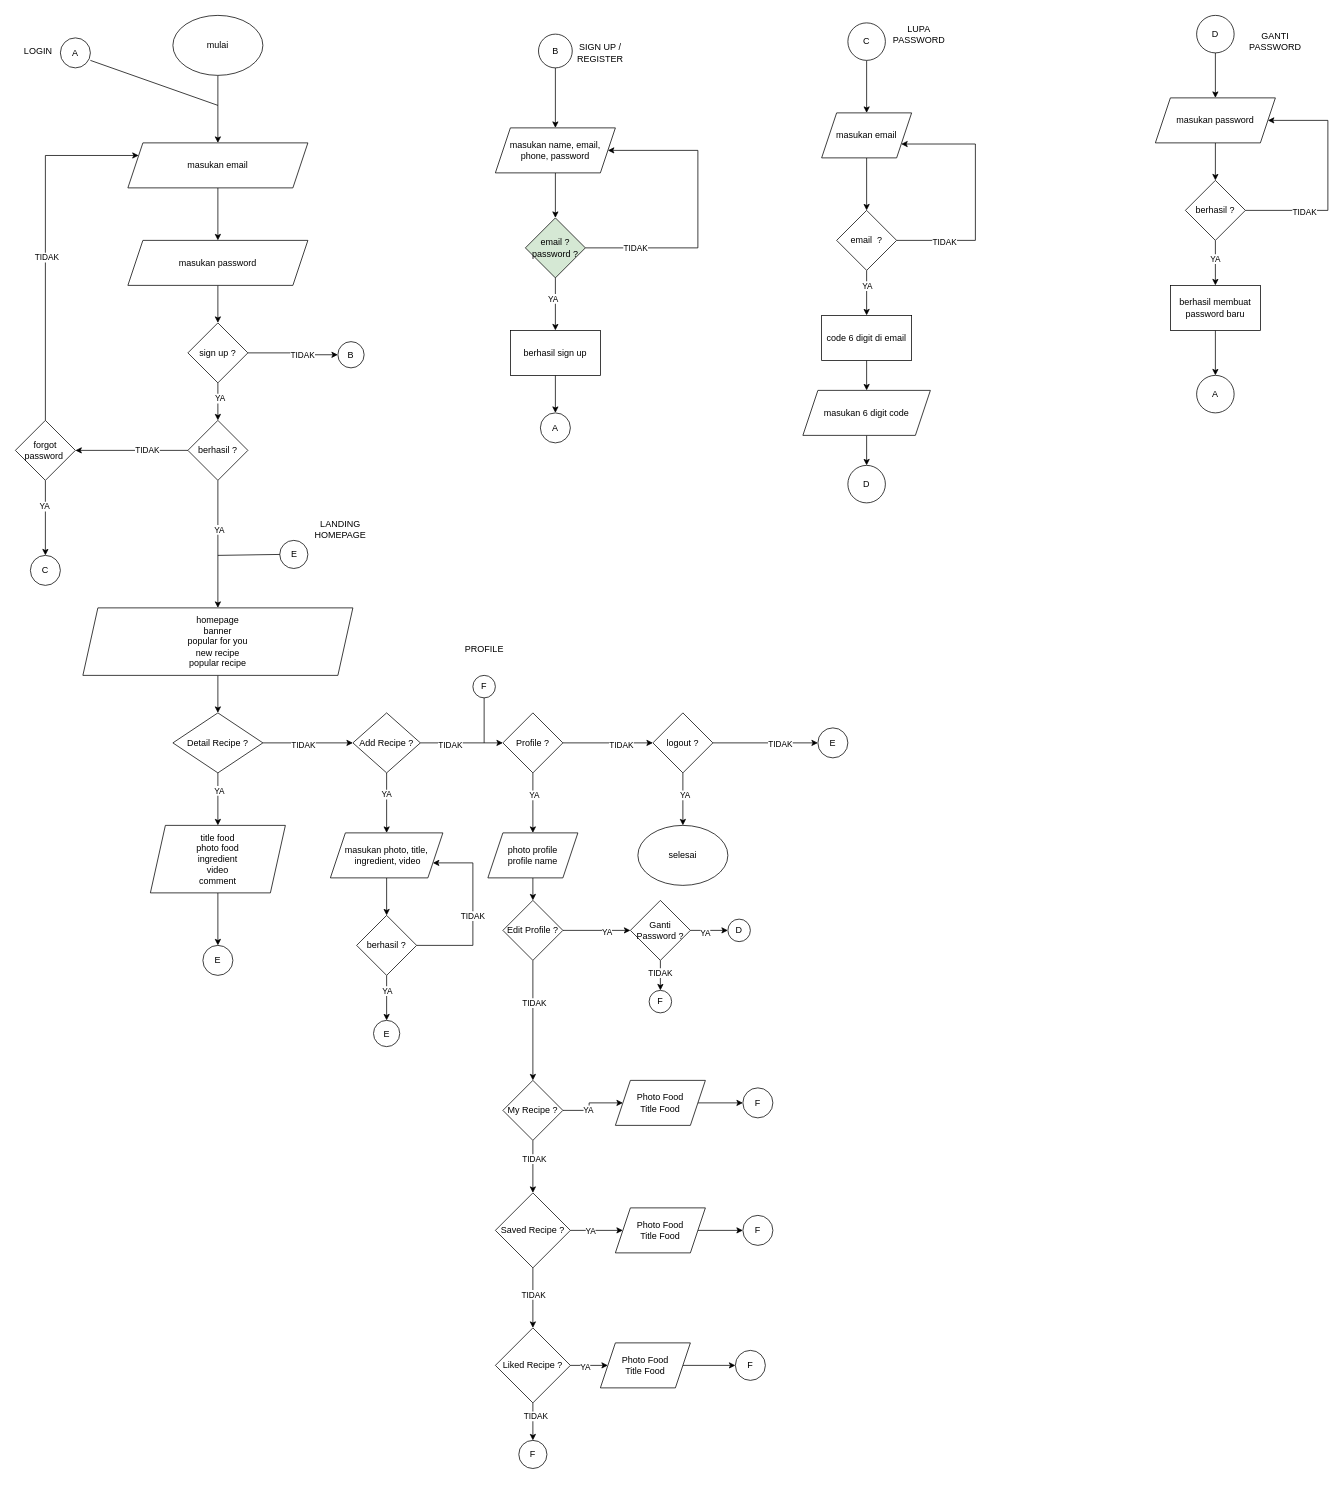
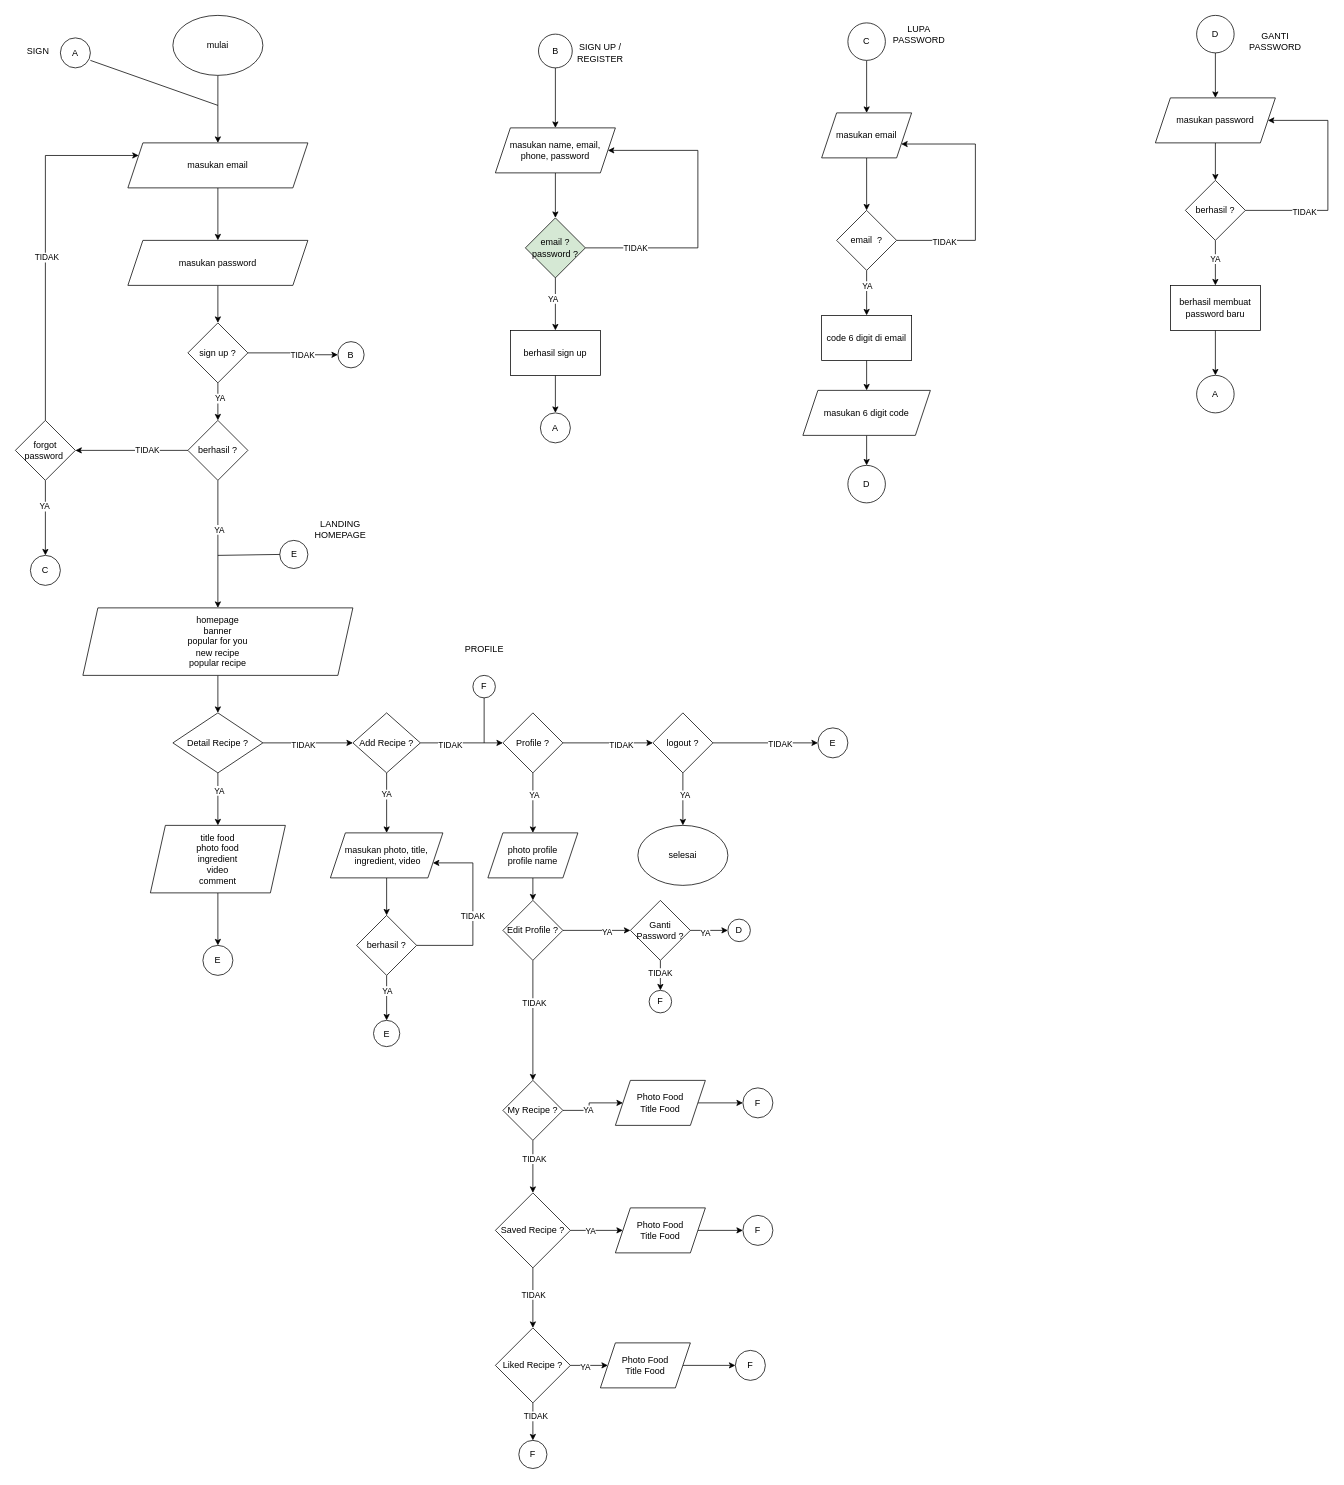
(38, 51) -> (38, 51)
